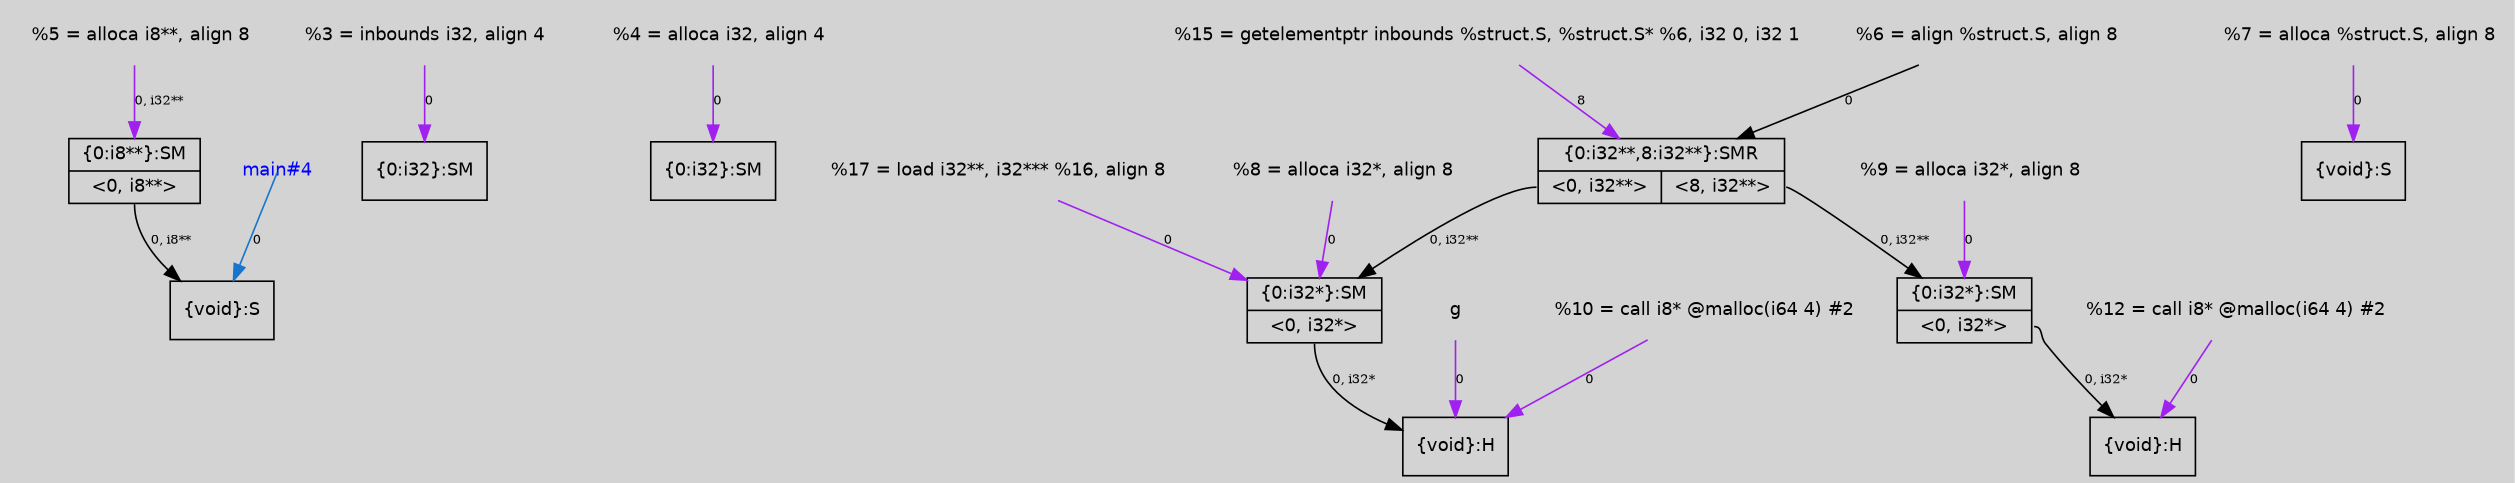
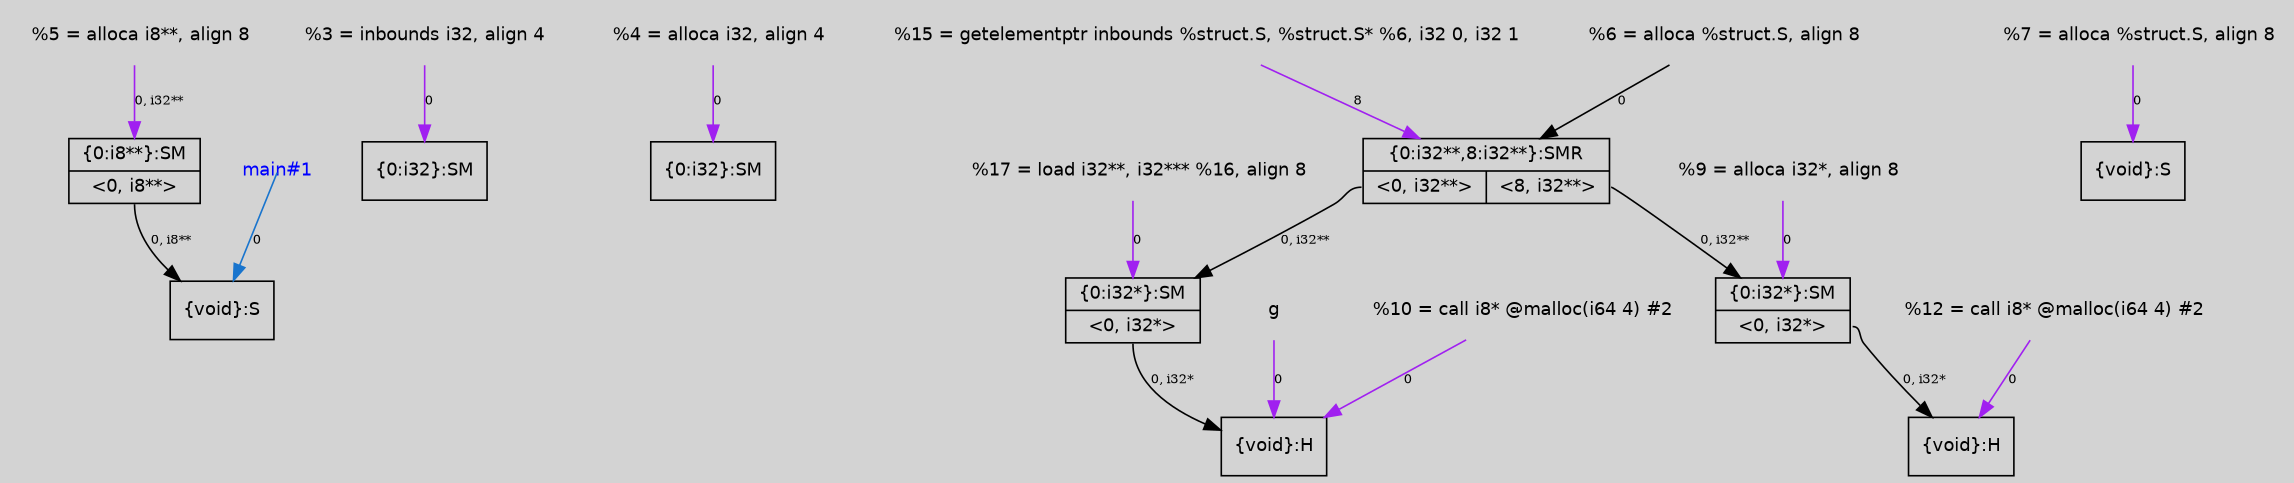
(1987, 36) -> (1718, 36)
(277, 171) -> (277, 171)
(1337, 171) -> none
